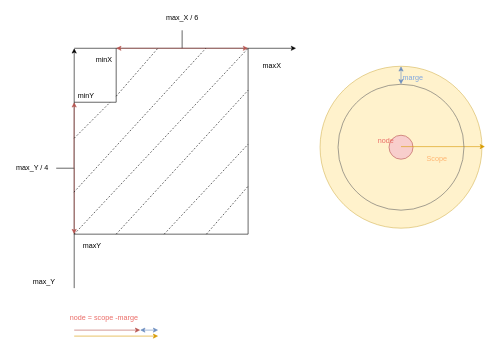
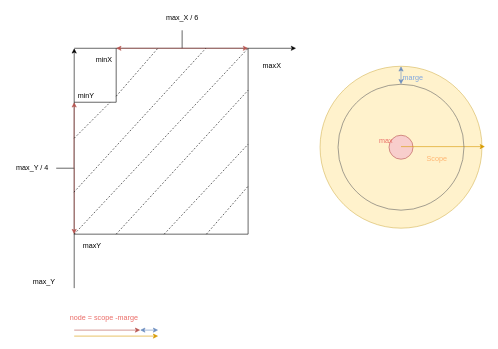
(386, 141) -> (386, 141)
